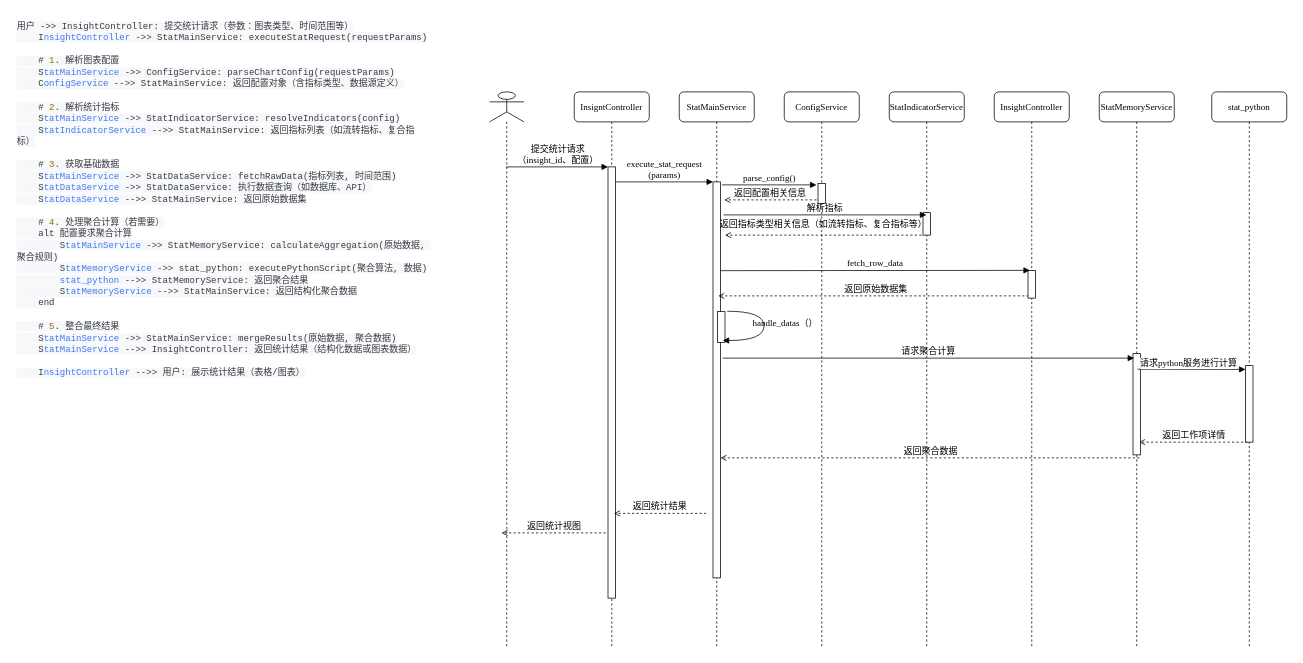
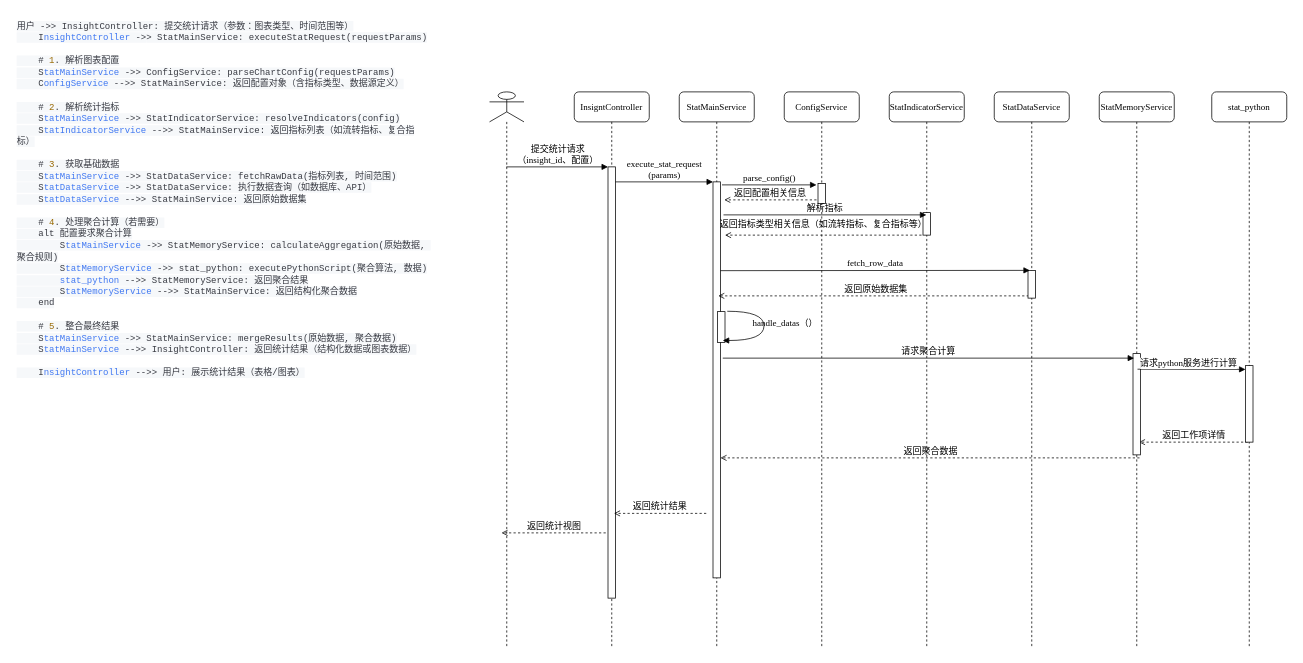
(1032, 107) -> (1032, 107)
